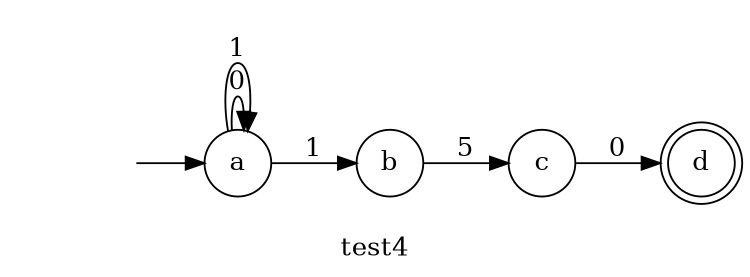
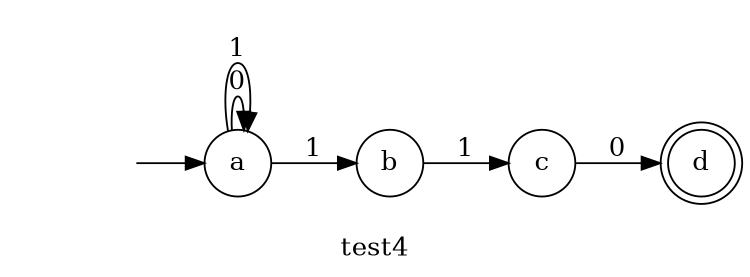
(466, 149) -> (466, 149)
